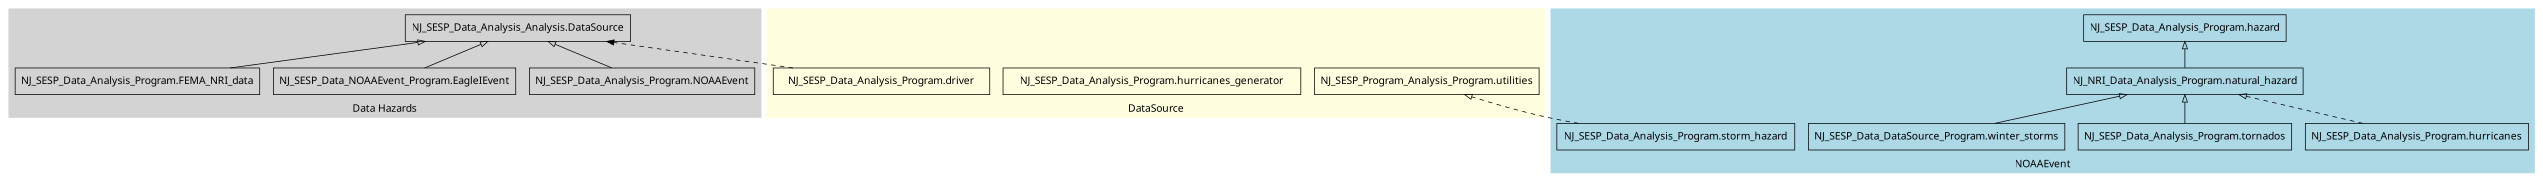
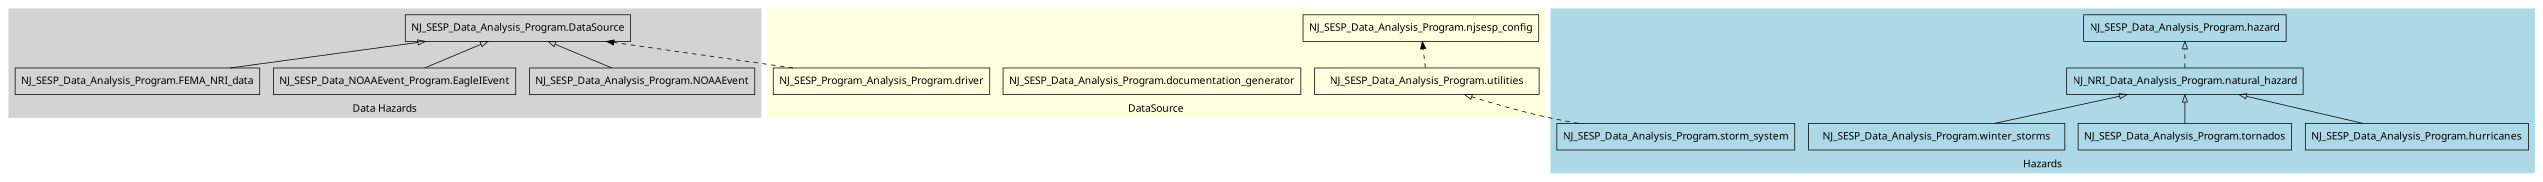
(518, 28) -> (518, 28)
none -> (1421, 28)
(2185, 58) -> (2185, 58)
(881, 81) -> (881, 81)
(1152, 81) -> (1152, 81)
(1427, 81) -> (1427, 81)
(2305, 110) -> (2305, 110)
(1676, 137) -> (1676, 137)
(1937, 137) -> (1937, 137)
(2043, 164) -> (2043, 164)
